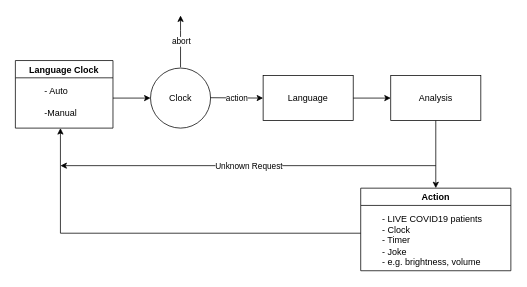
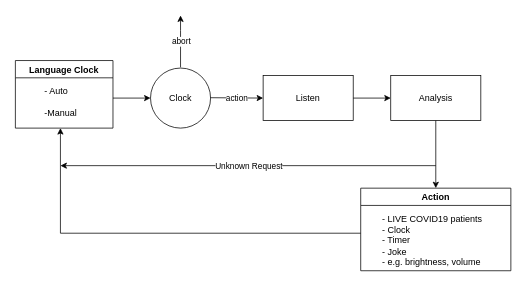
(308, 98) -> (308, 98)
